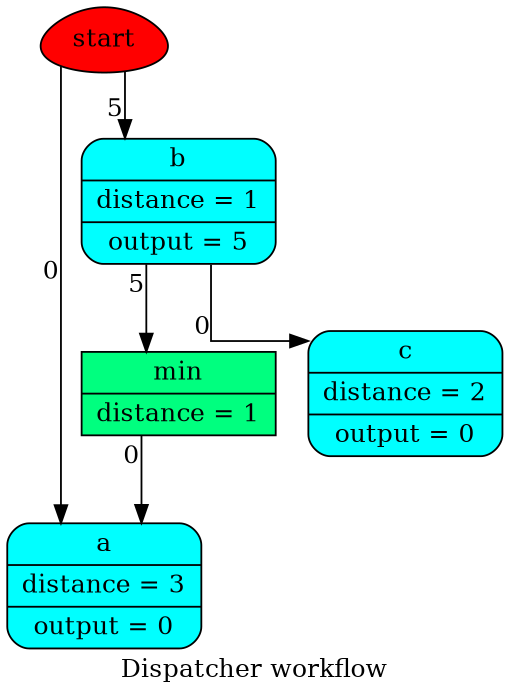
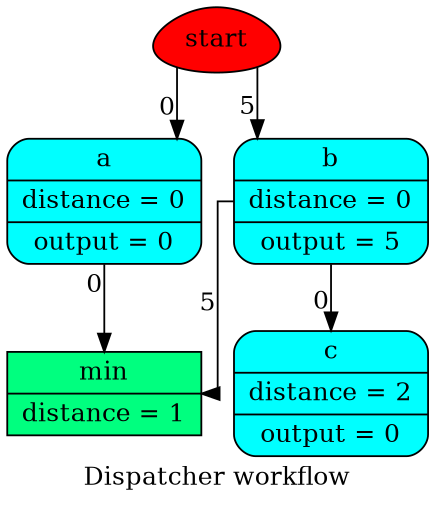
(179, 200) -> (331, 200)
(141, 470) -> (104, 299)
(104, 585) -> (104, 200)
